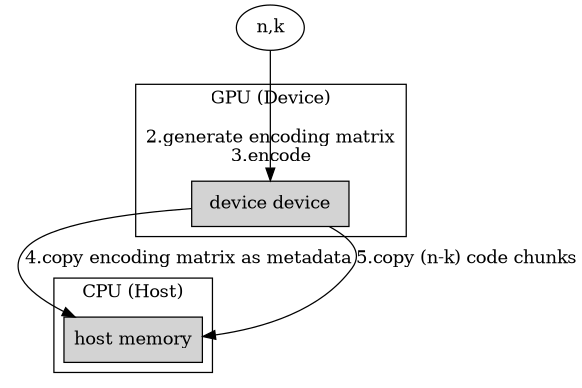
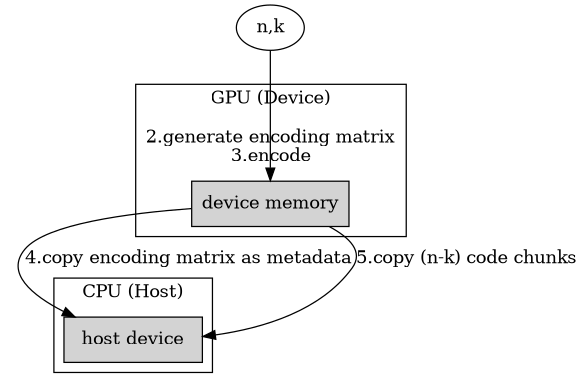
(270, 204) -> (270, 204)
(133, 340) -> (133, 340)
